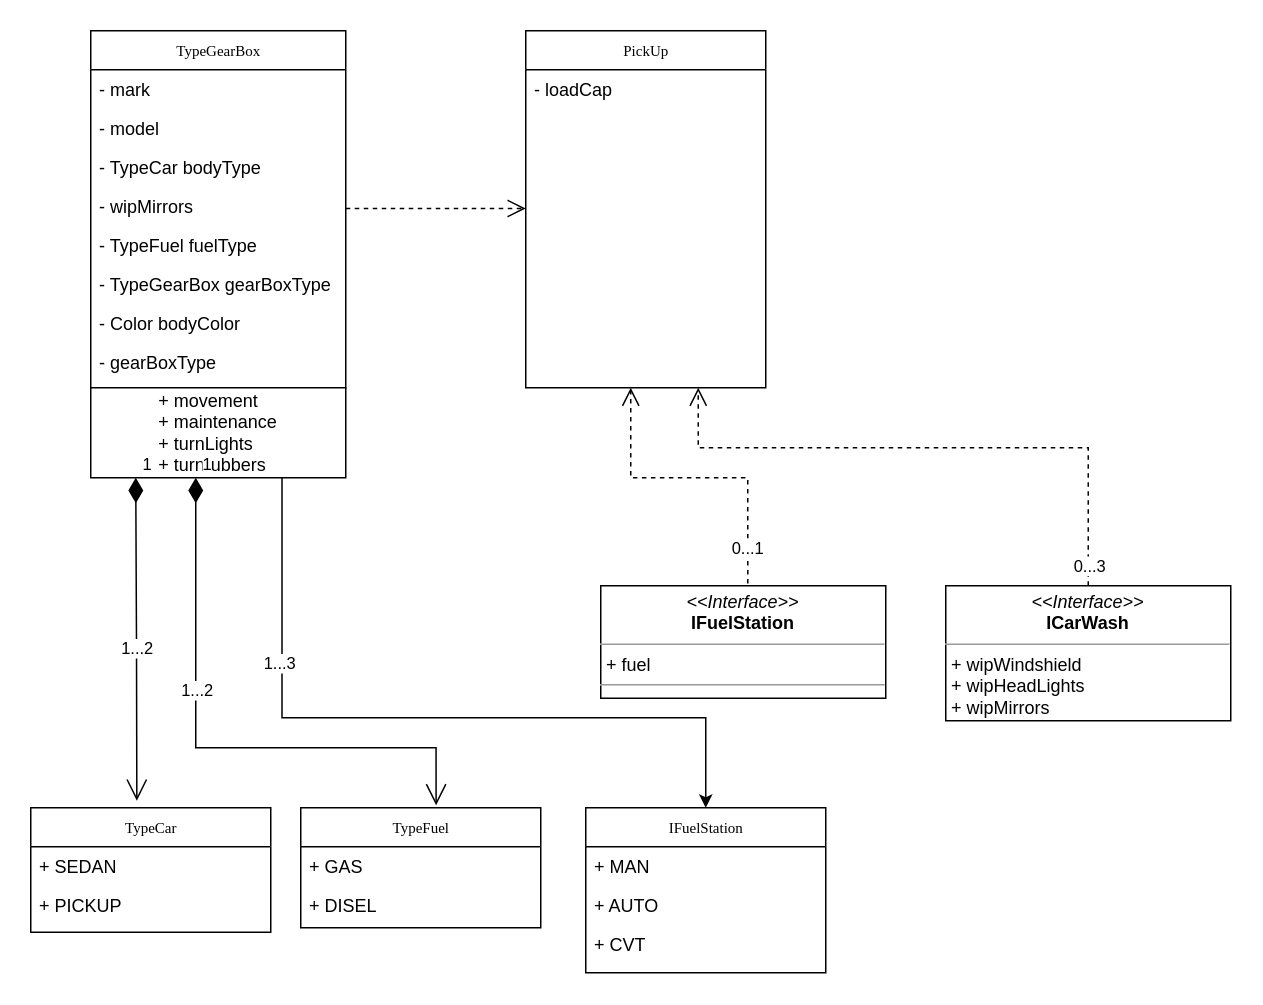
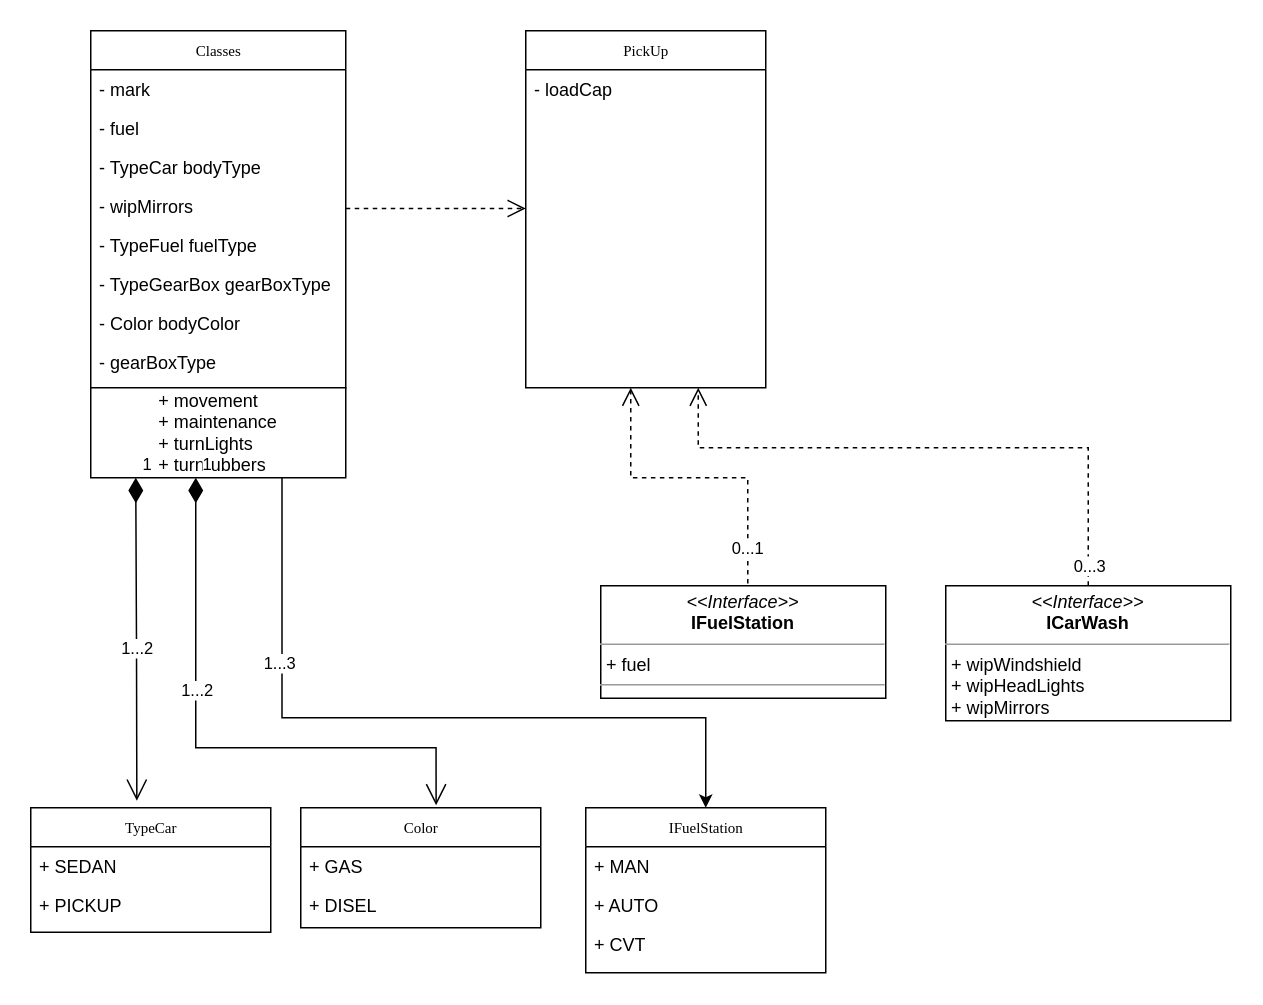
(219, 50) -> (219, 50)
(130, 130) -> (125, 130)
(422, 827) -> (422, 827)
